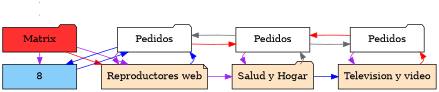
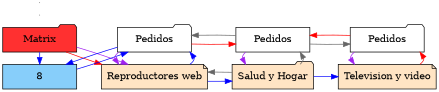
(40, 55) -> (40, 55)
none -> (223, 72)
(216, 77) -> (216, 81)
(387, 77) -> (387, 77)
